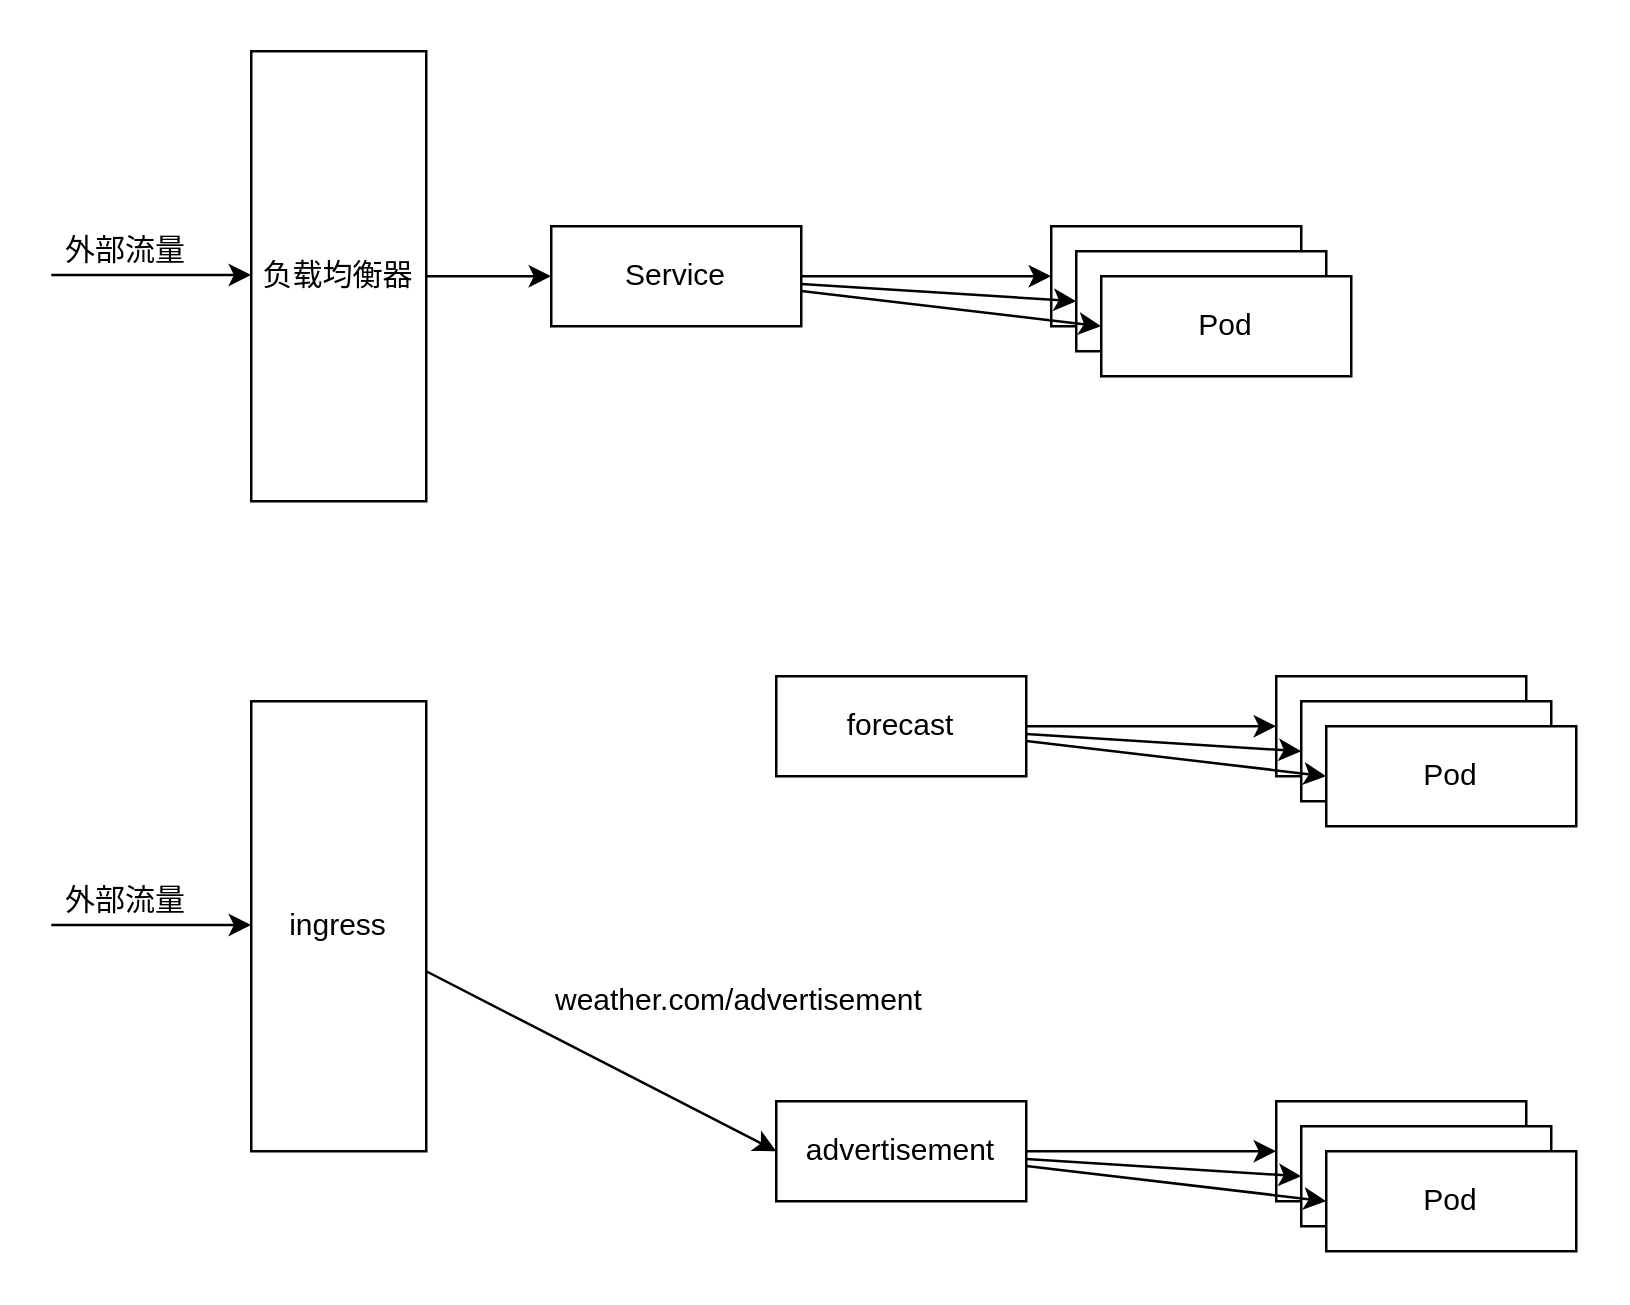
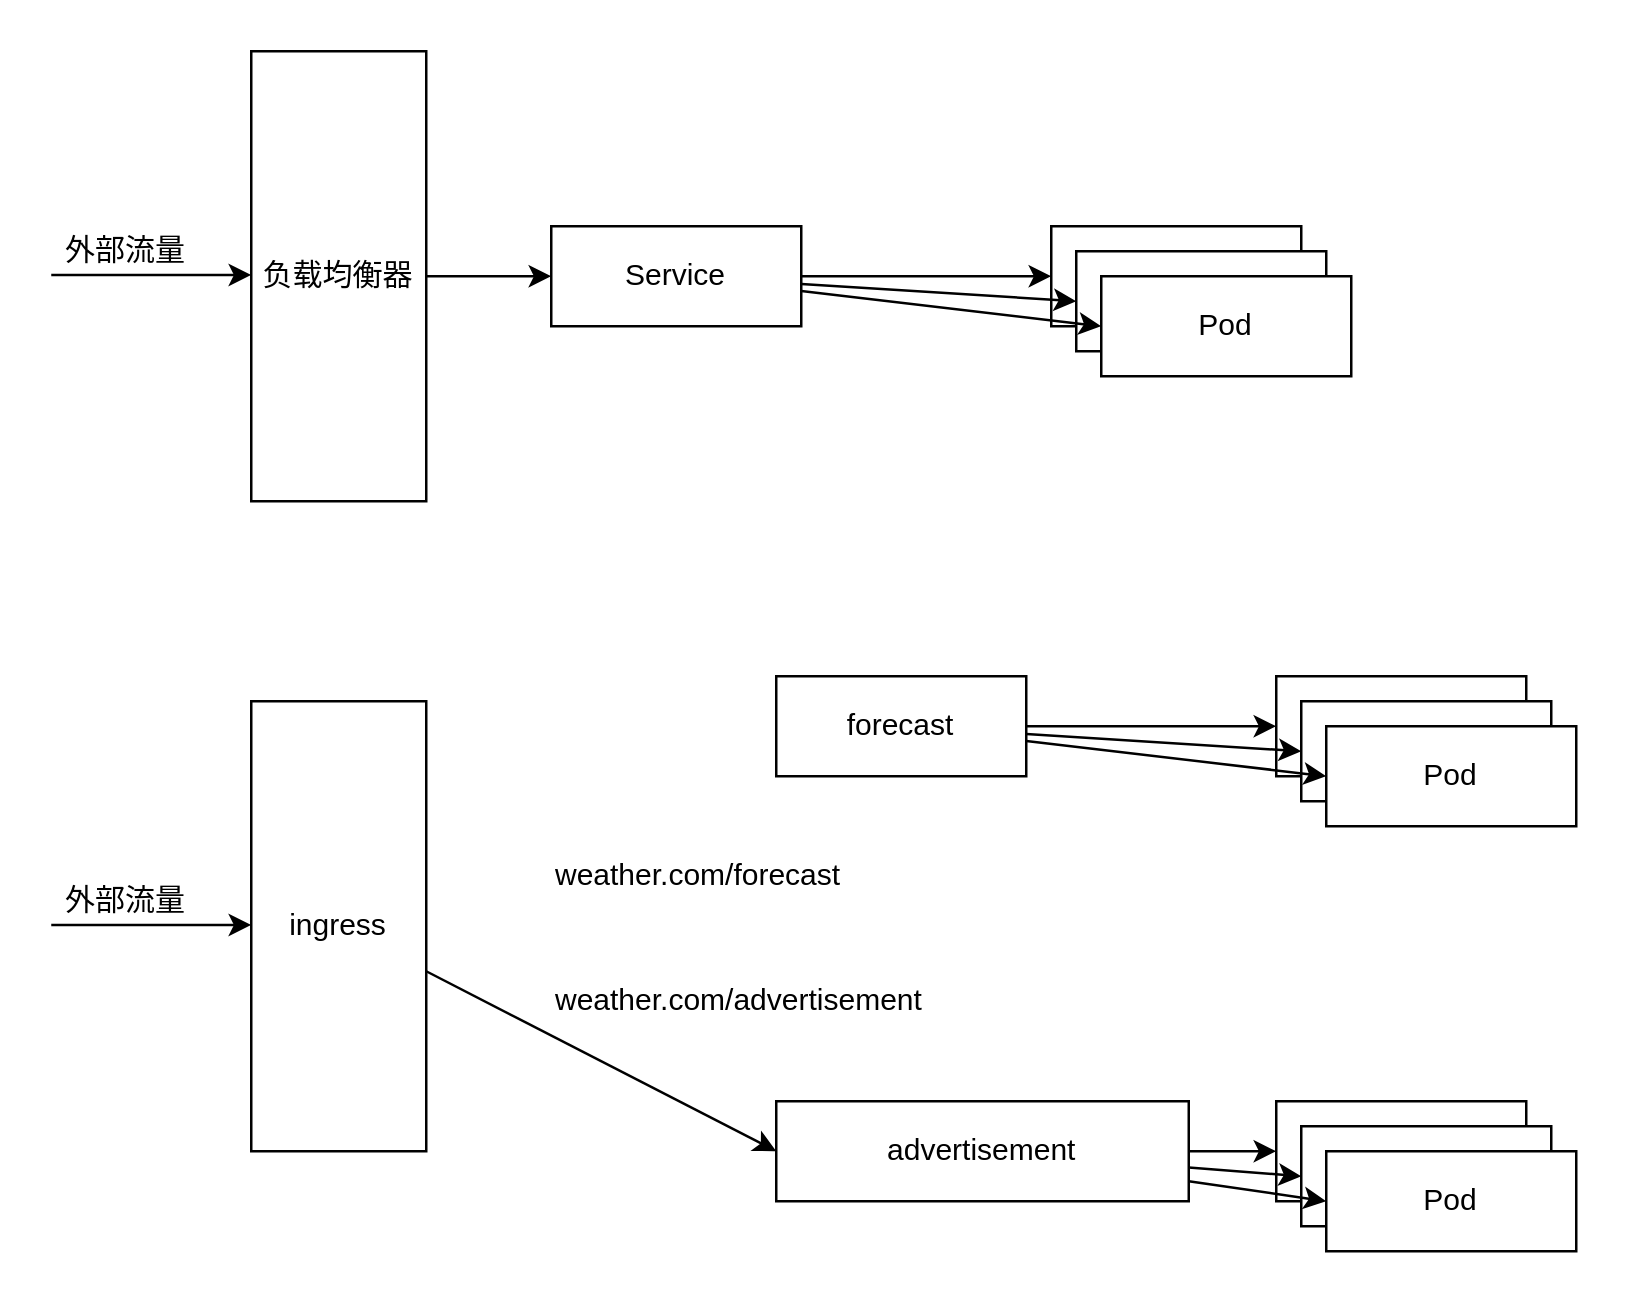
none -> (751, 876)
(901, 1151) -> (983, 1151)
